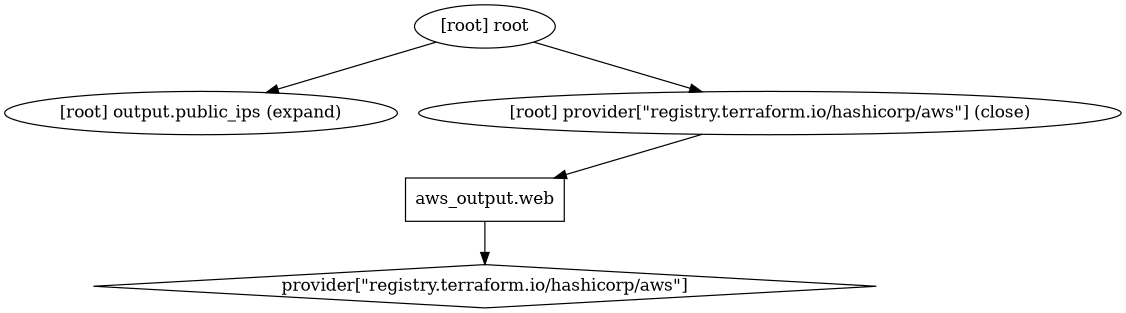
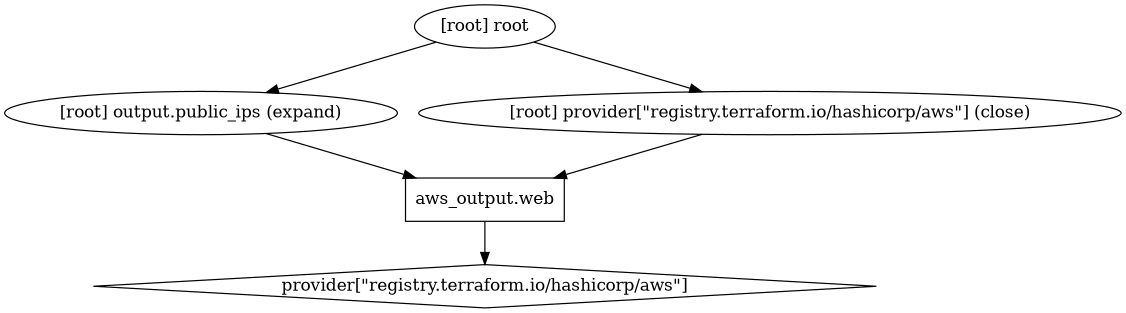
none -> (335, 154)
